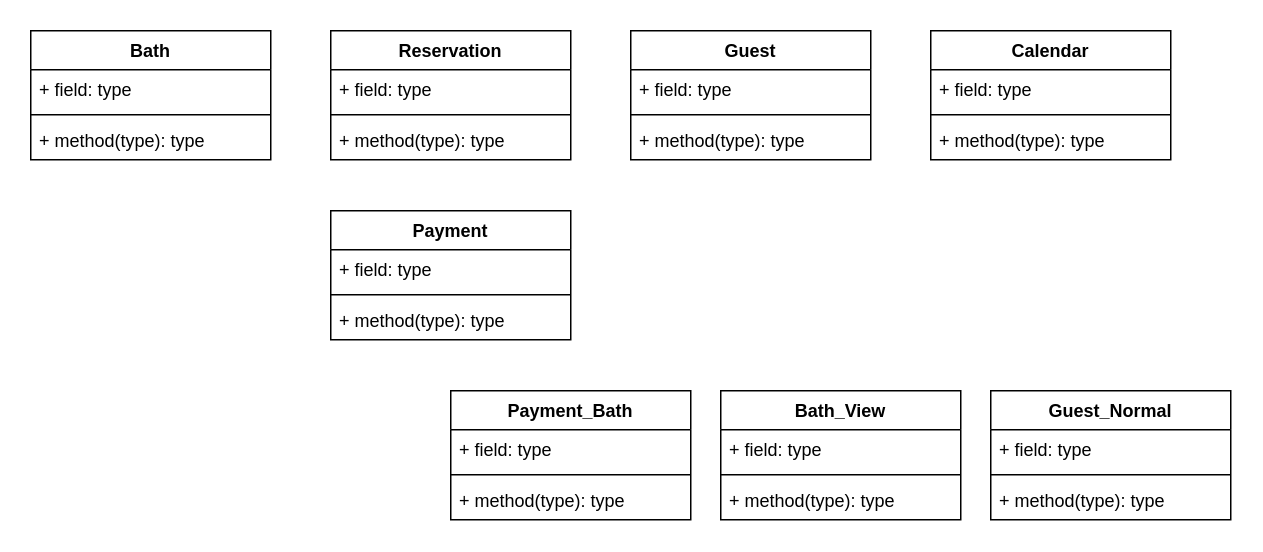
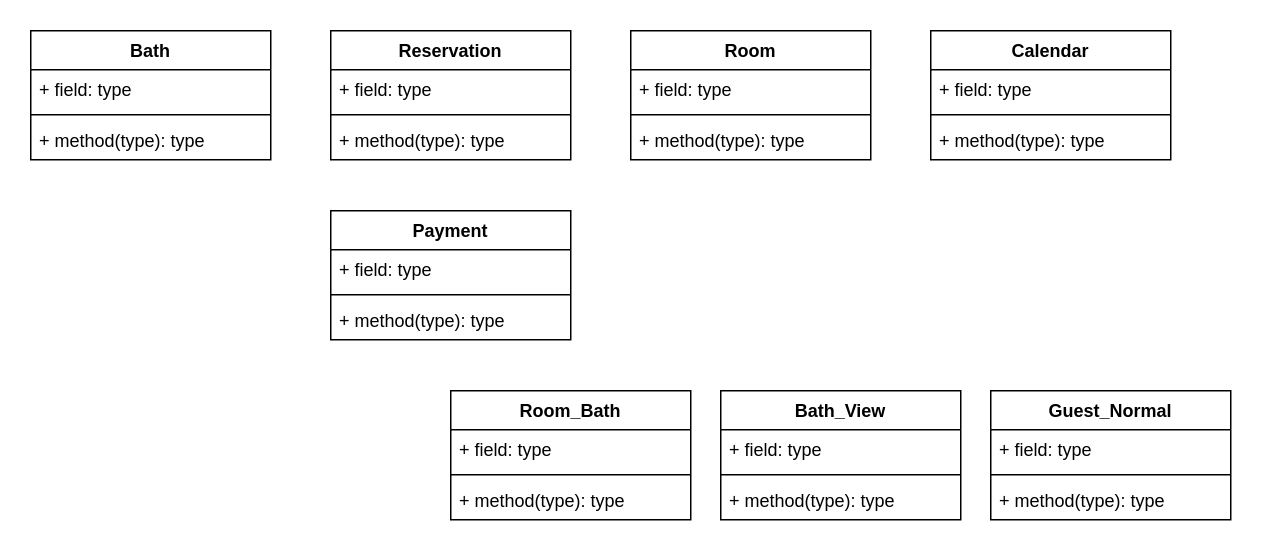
(751, 52) -> (751, 52)
(571, 412) -> (571, 412)
